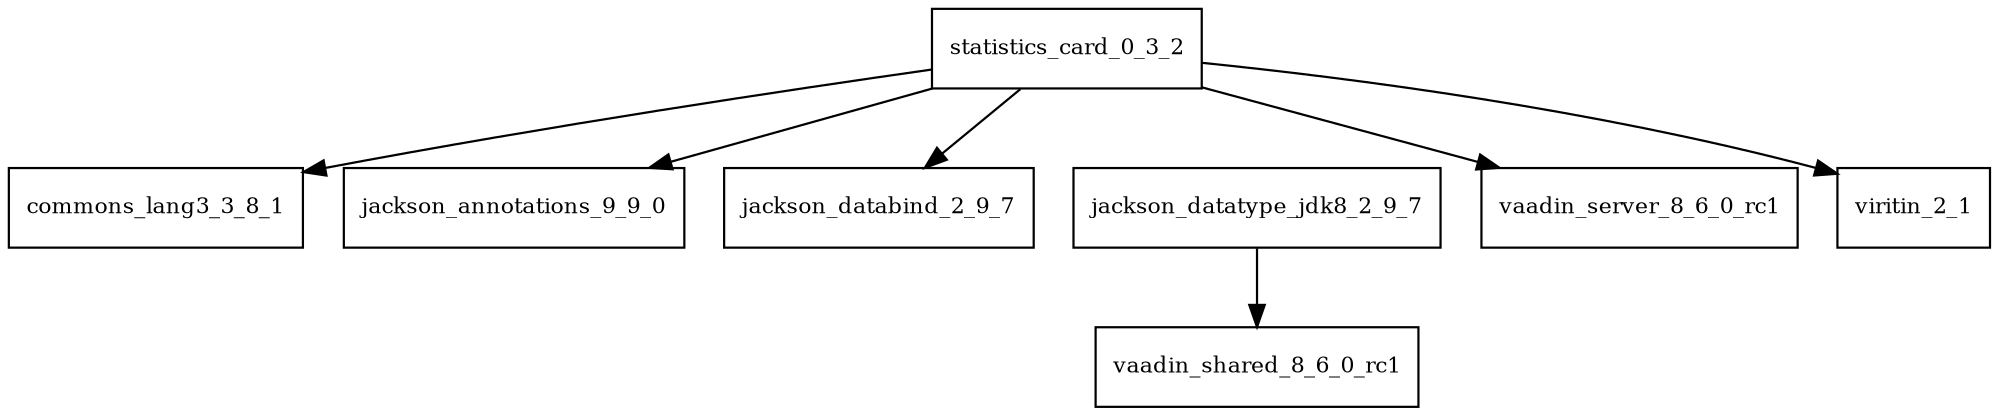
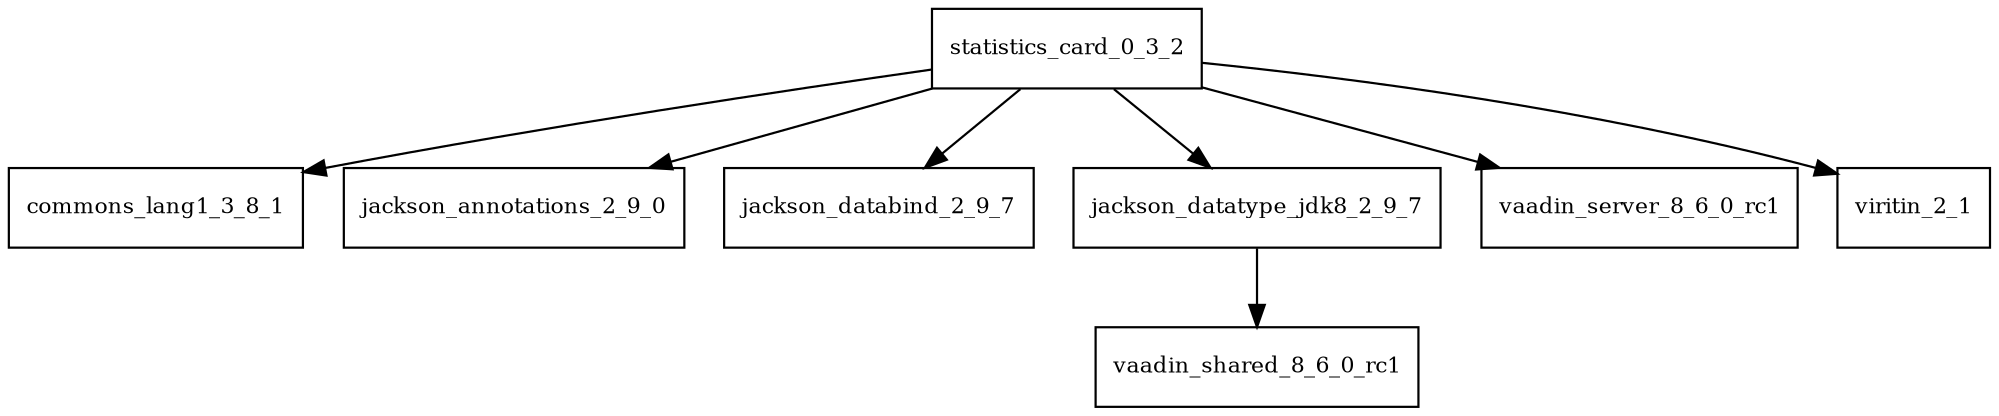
none -> (1154, 121)
(156, 208) -> (156, 208)
(514, 208) -> (514, 208)
